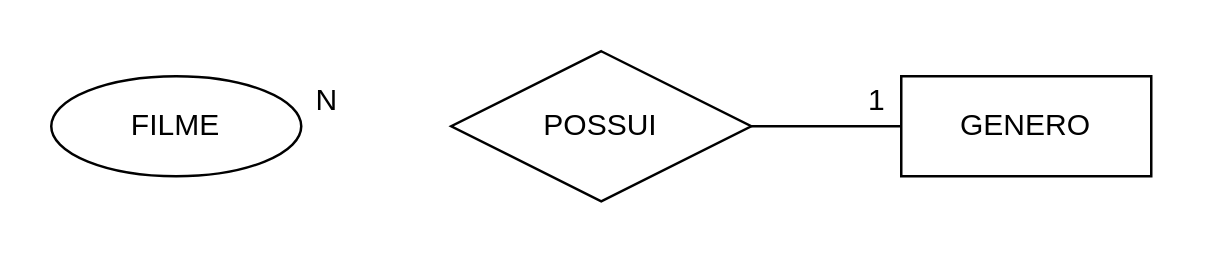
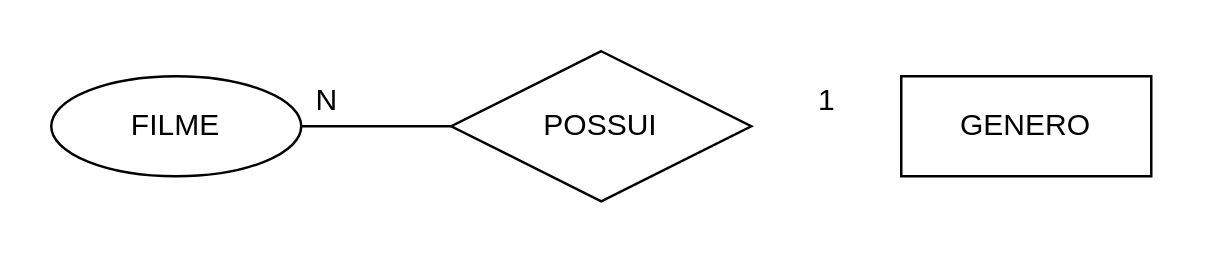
(876, 101) -> (826, 101)
none -> (376, 126)
(826, 126) -> none
